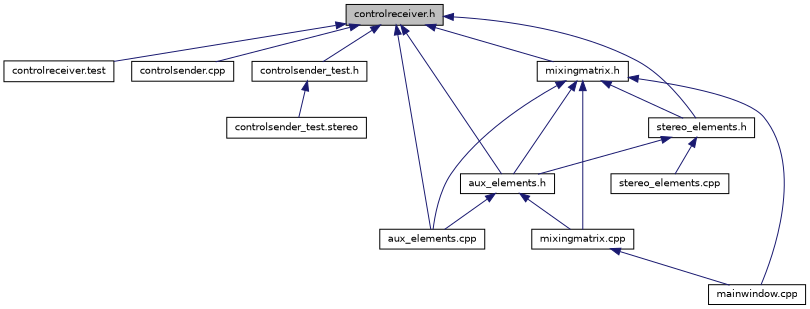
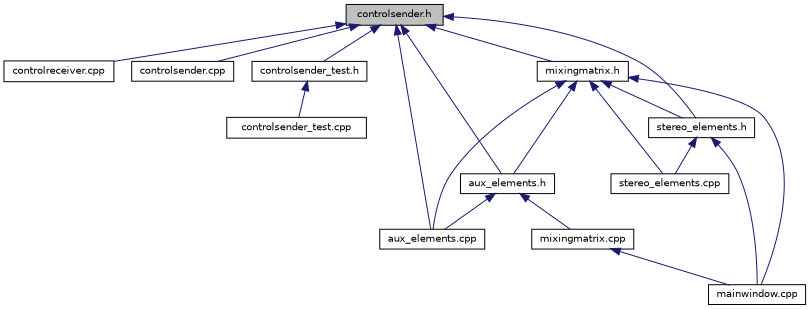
(395, 15) -> (395, 15)
(59, 71) -> (59, 71)
(297, 128) -> (297, 128)
(583, 153) -> (629, 131)
(600, 157) -> (750, 211)
